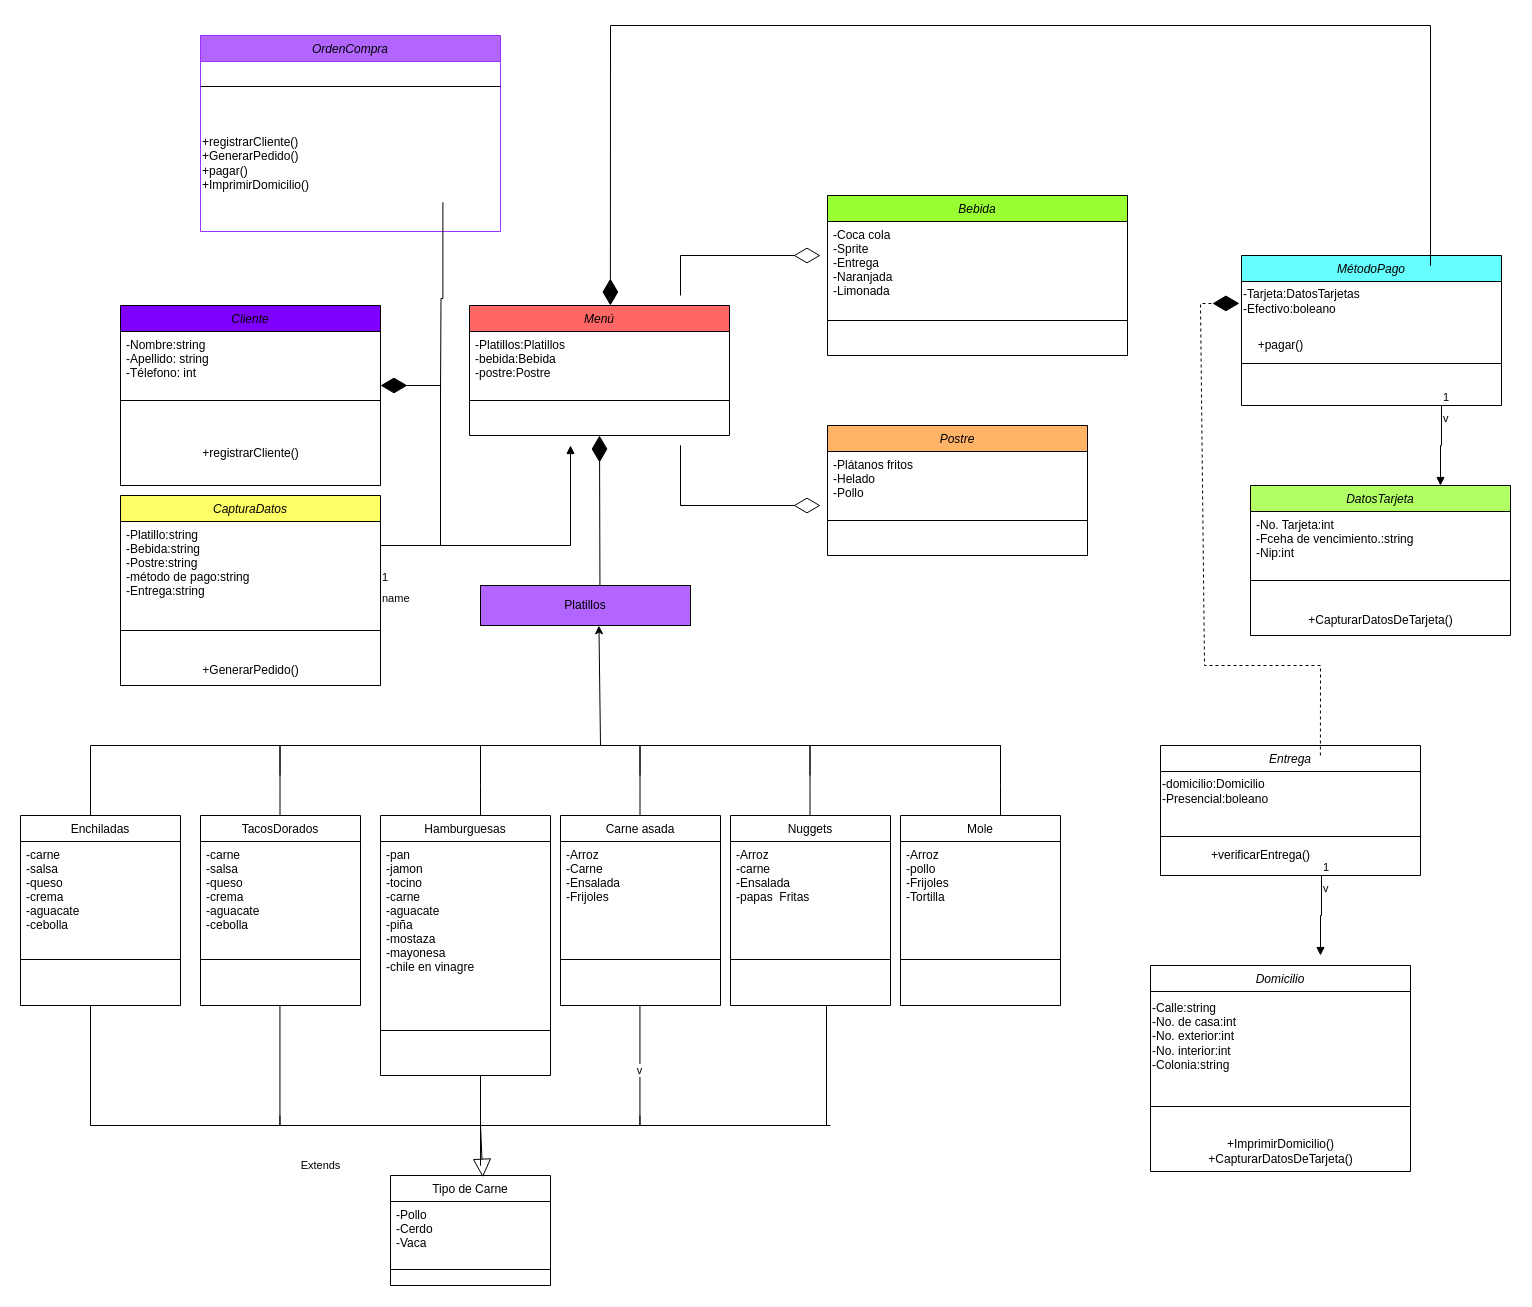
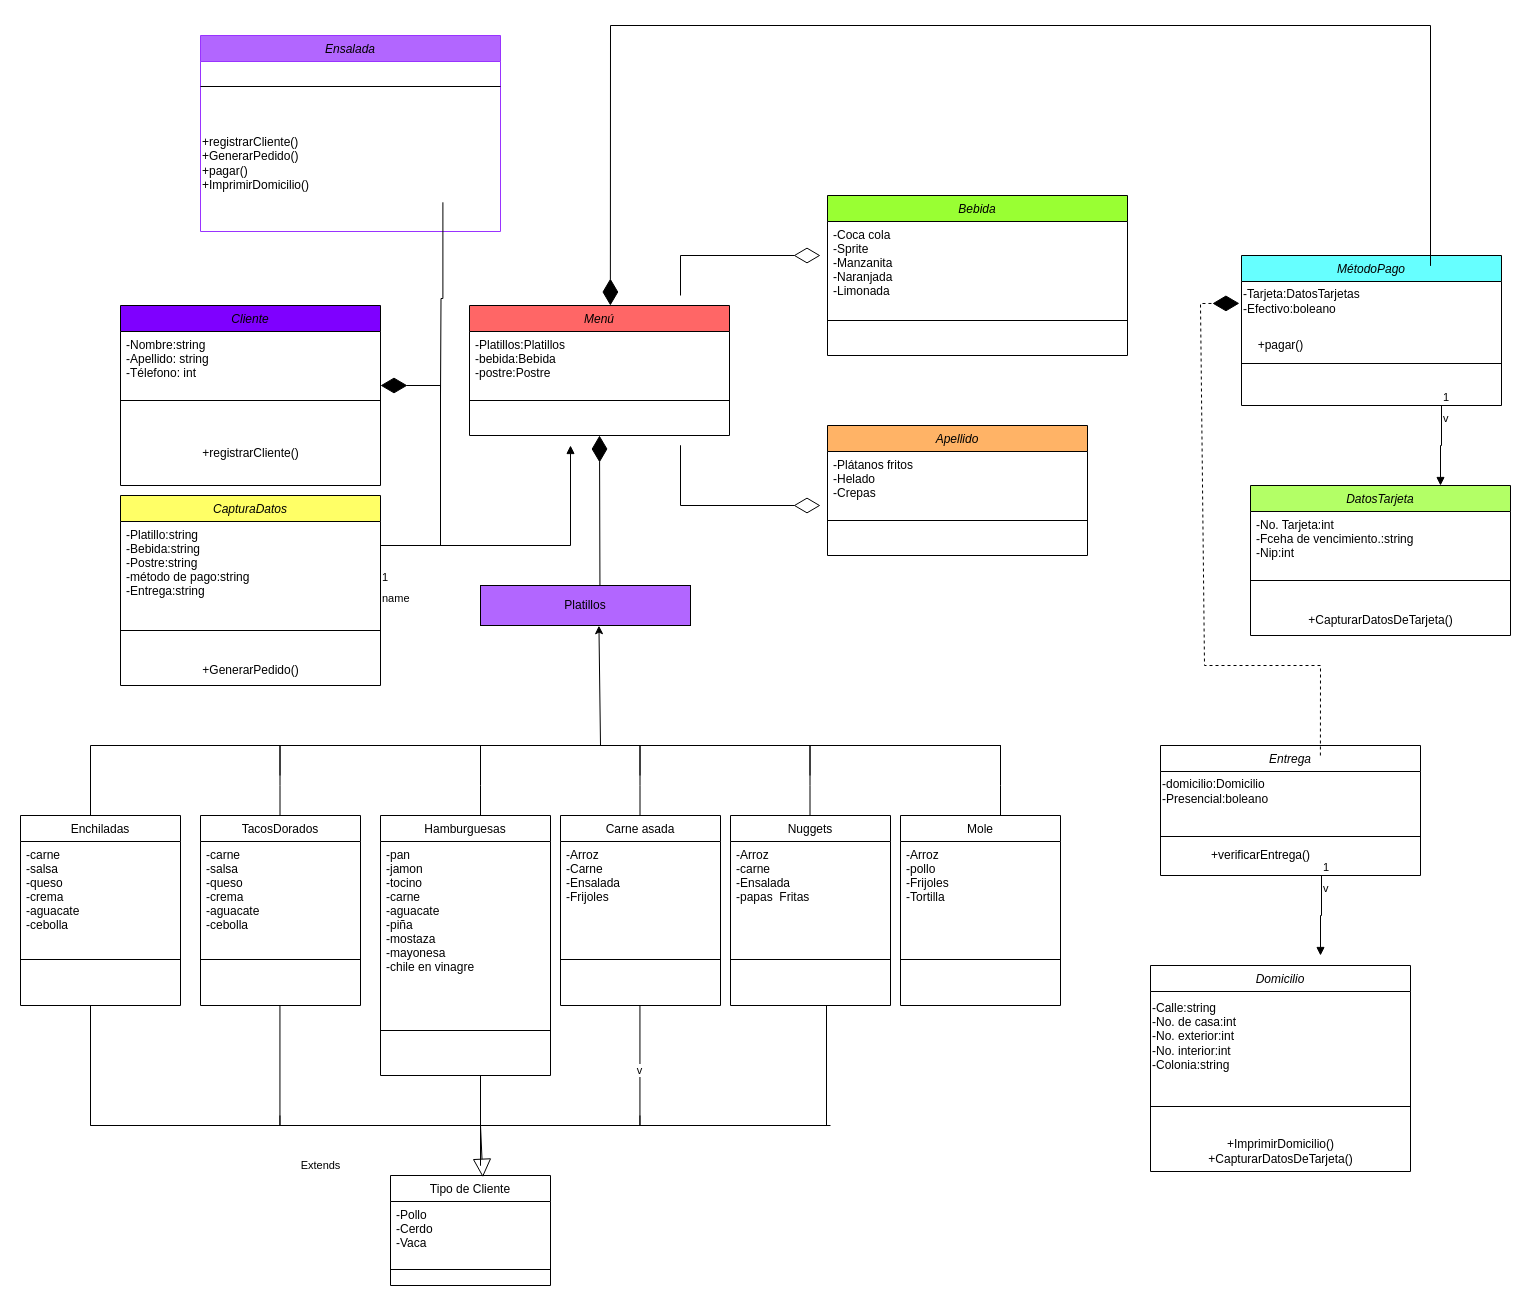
(350, 49) -> (350, 49)
(863, 235) -> (863, 235)
(957, 439) -> (957, 439)
(882, 465) -> (882, 465)
(470, 1189) -> (470, 1189)
